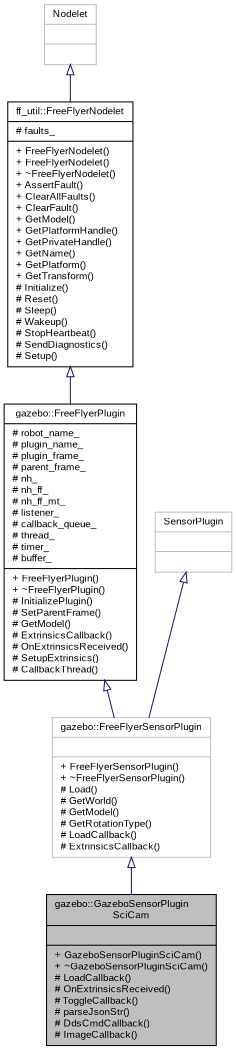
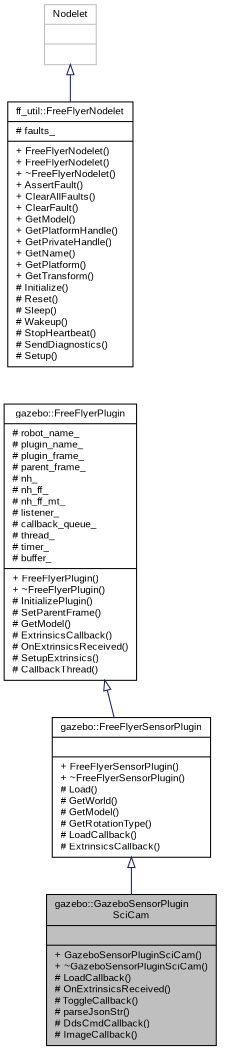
(70, 391) -> none
(193, 542) -> none
(131, 787) -> (131, 787)
